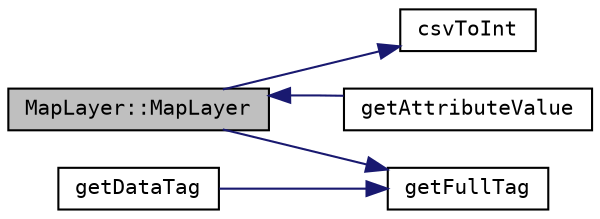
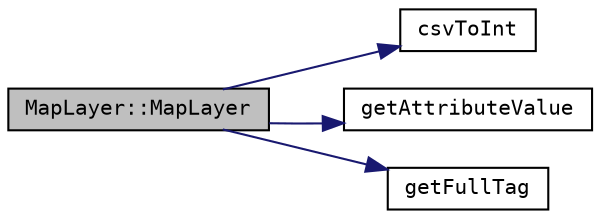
(317, 95) -> (296, 124)
(139, 189) -> none
